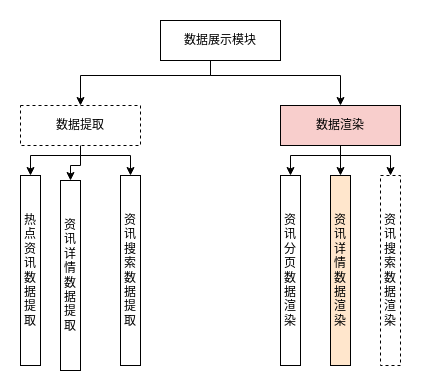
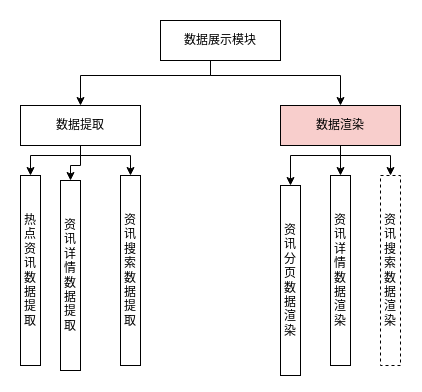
(81, 126) -> (81, 126)
(291, 271) -> (291, 281)
(341, 271) -> (341, 271)
